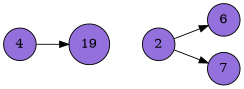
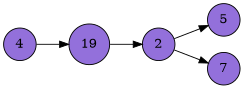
(224, 20) -> (224, 20)
none -> (122, 44)
